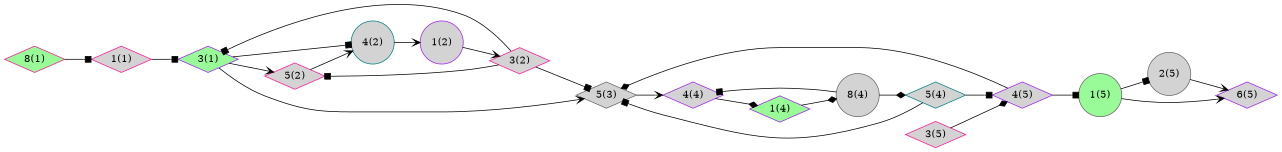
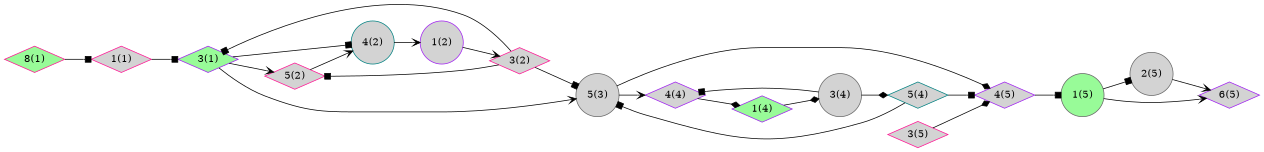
(819, 48) -> (799, 48)
(606, 95) -> (597, 95)
(858, 95) -> (840, 95)
